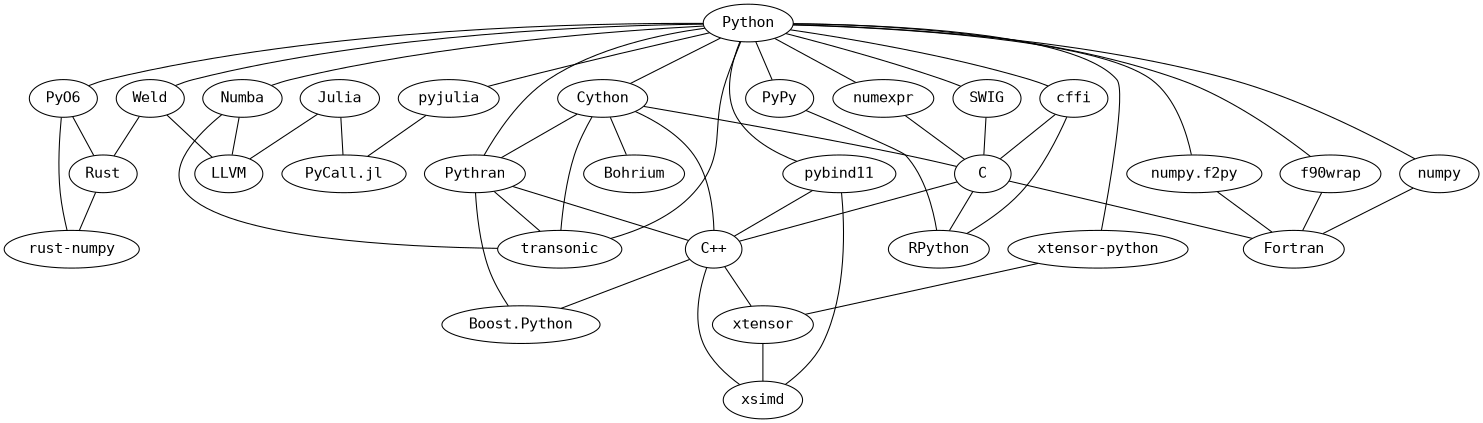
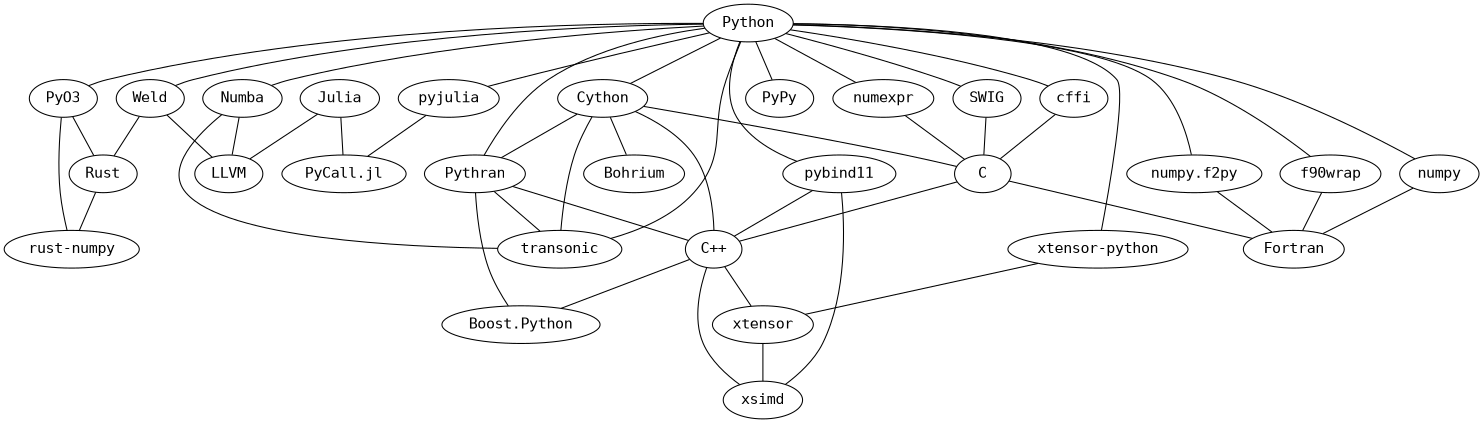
(63, 98) -> (63, 98)
(939, 249) -> none
